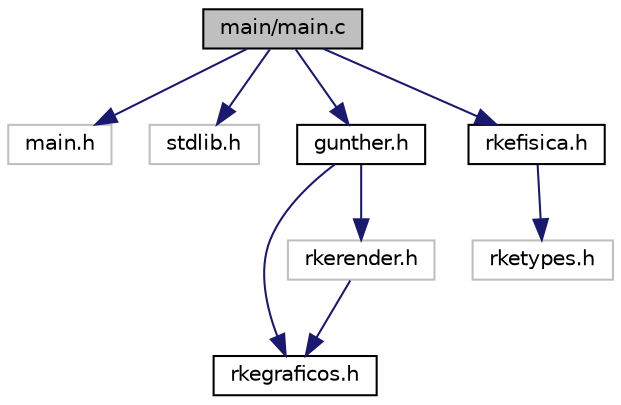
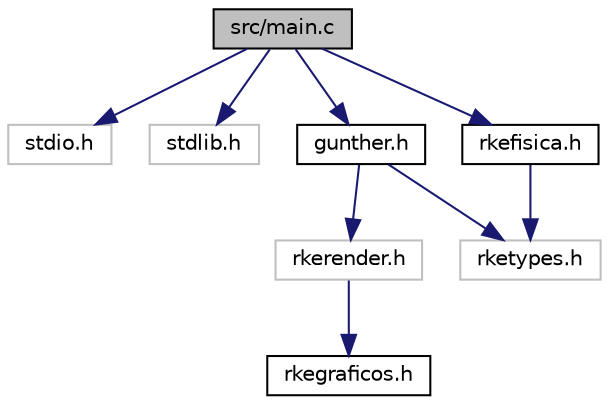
(283, 29) -> (283, 29)
(60, 144) -> (60, 144)
(271, 239) -> (437, 196)
